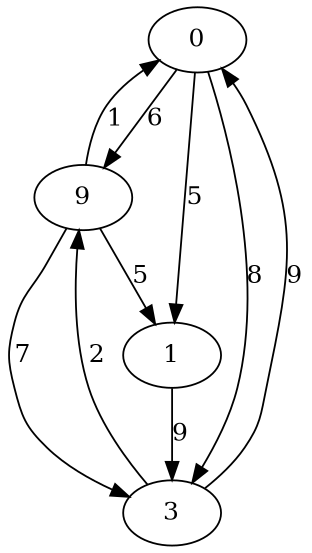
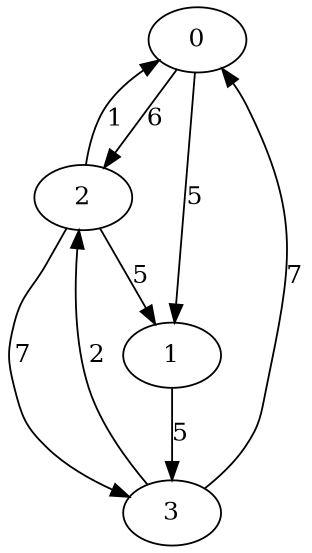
(83, 198) -> (83, 198)
(246, 272) -> none
(295, 276) -> (295, 276)
(181, 434) -> (181, 434)
